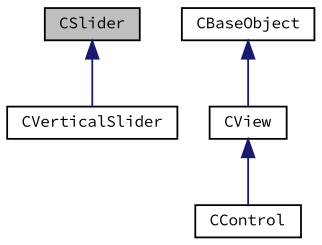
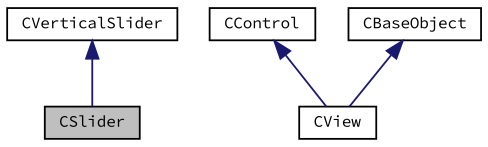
(92, 83) -> (92, 83)
(248, 181) -> (306, 81)
